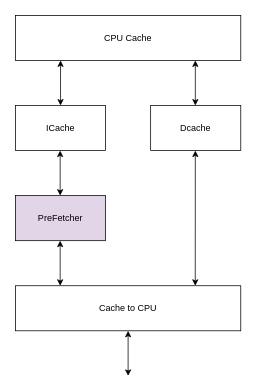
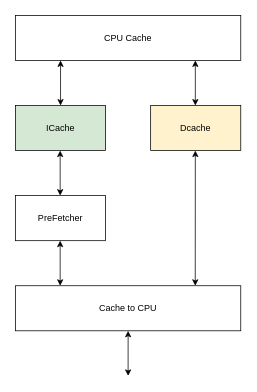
(60, 128) -> (60, 128)
(195, 128) -> (195, 128)
(60, 218) -> (60, 218)
